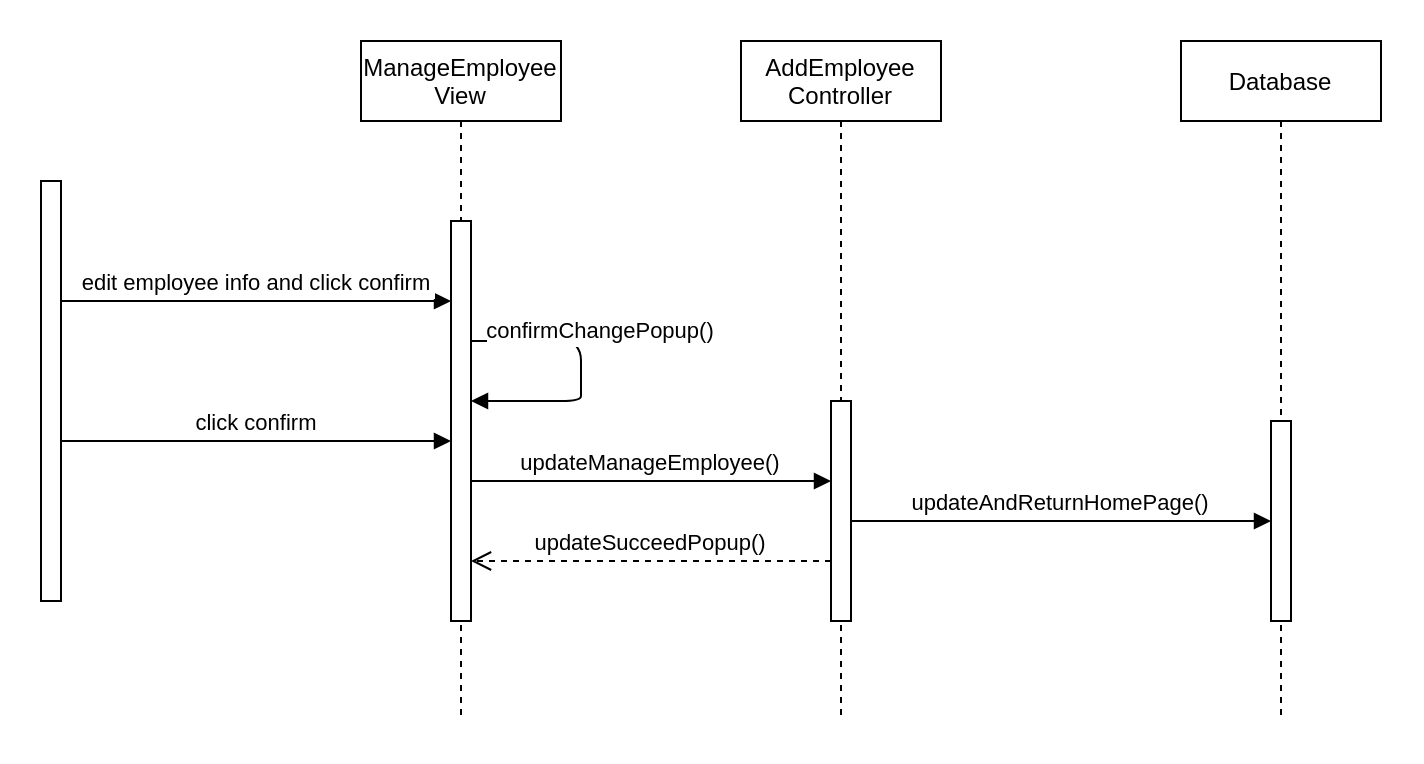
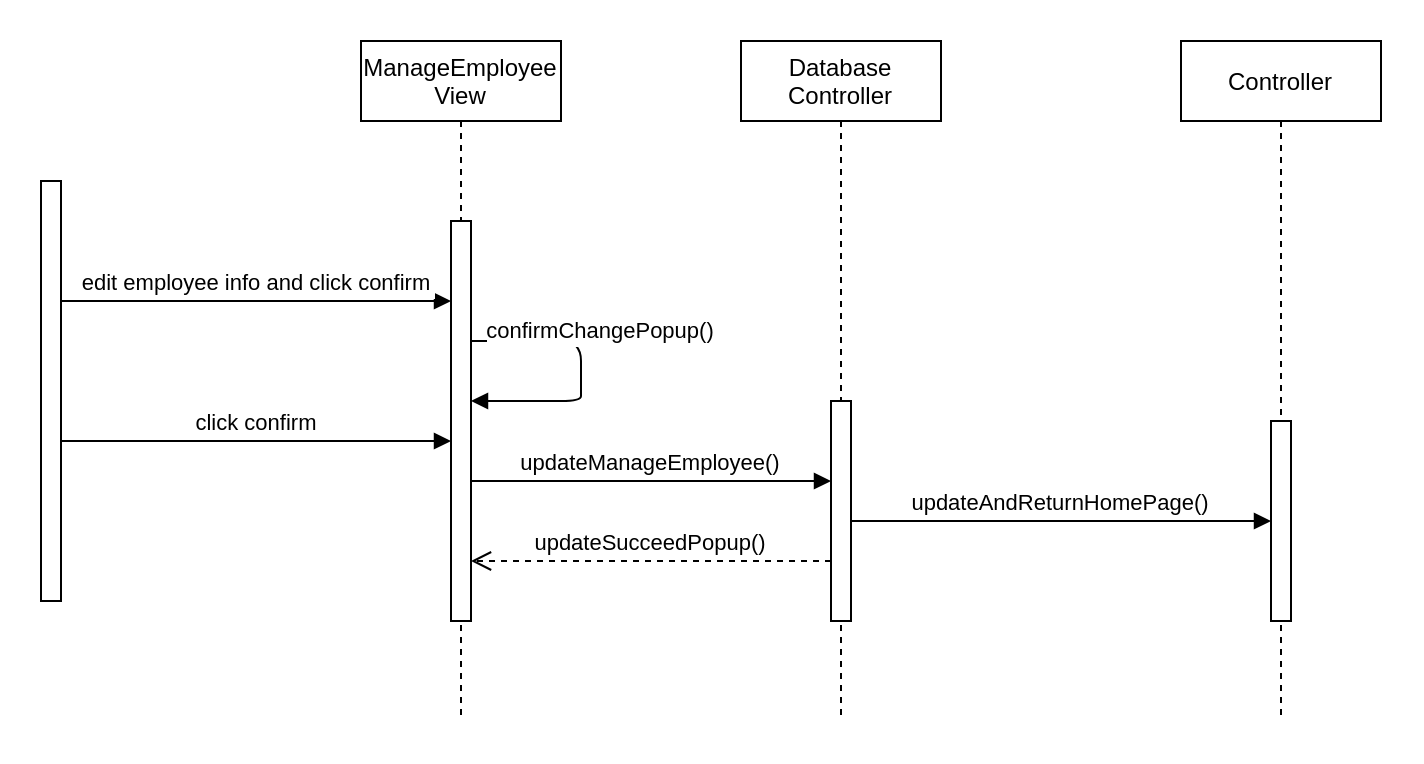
(840, 68) -> (840, 68)
(1280, 82) -> (1280, 82)
